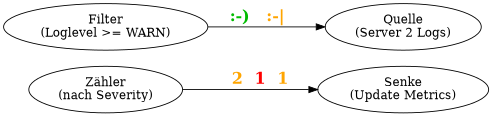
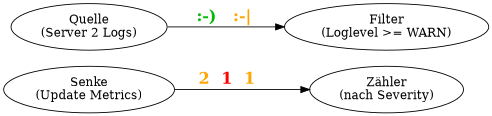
(262, 27) -> (222, 27)
(246, 90) -> (238, 90)
